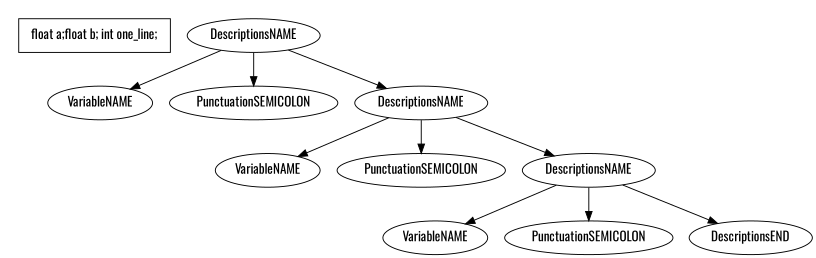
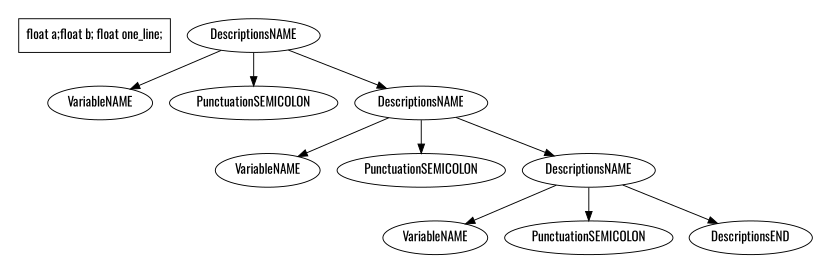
(95, 36) -> (95, 36)
